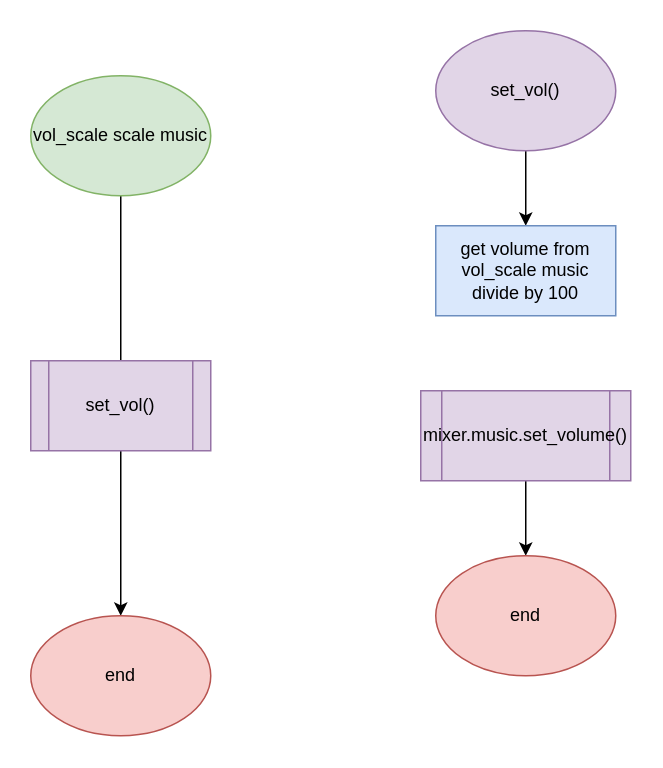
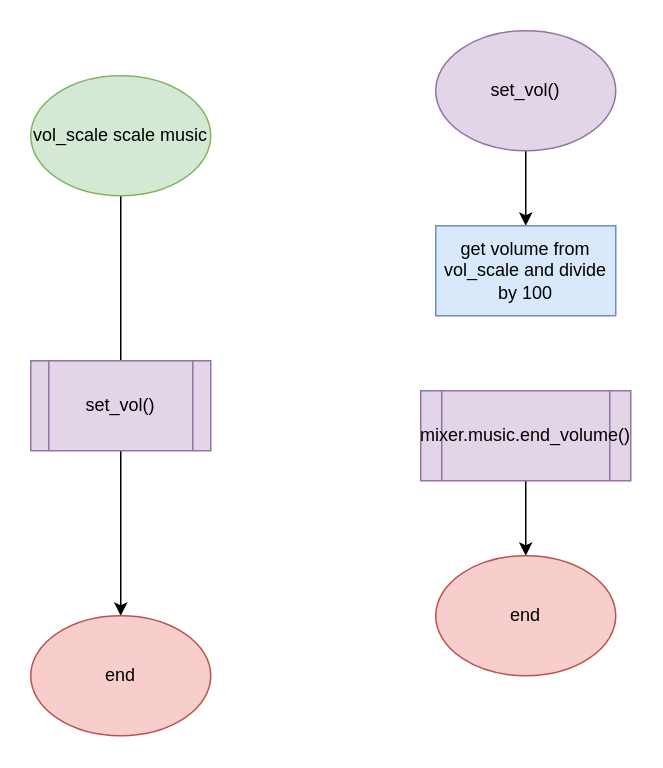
(526, 271) -> (526, 271)
(526, 436) -> (526, 436)
